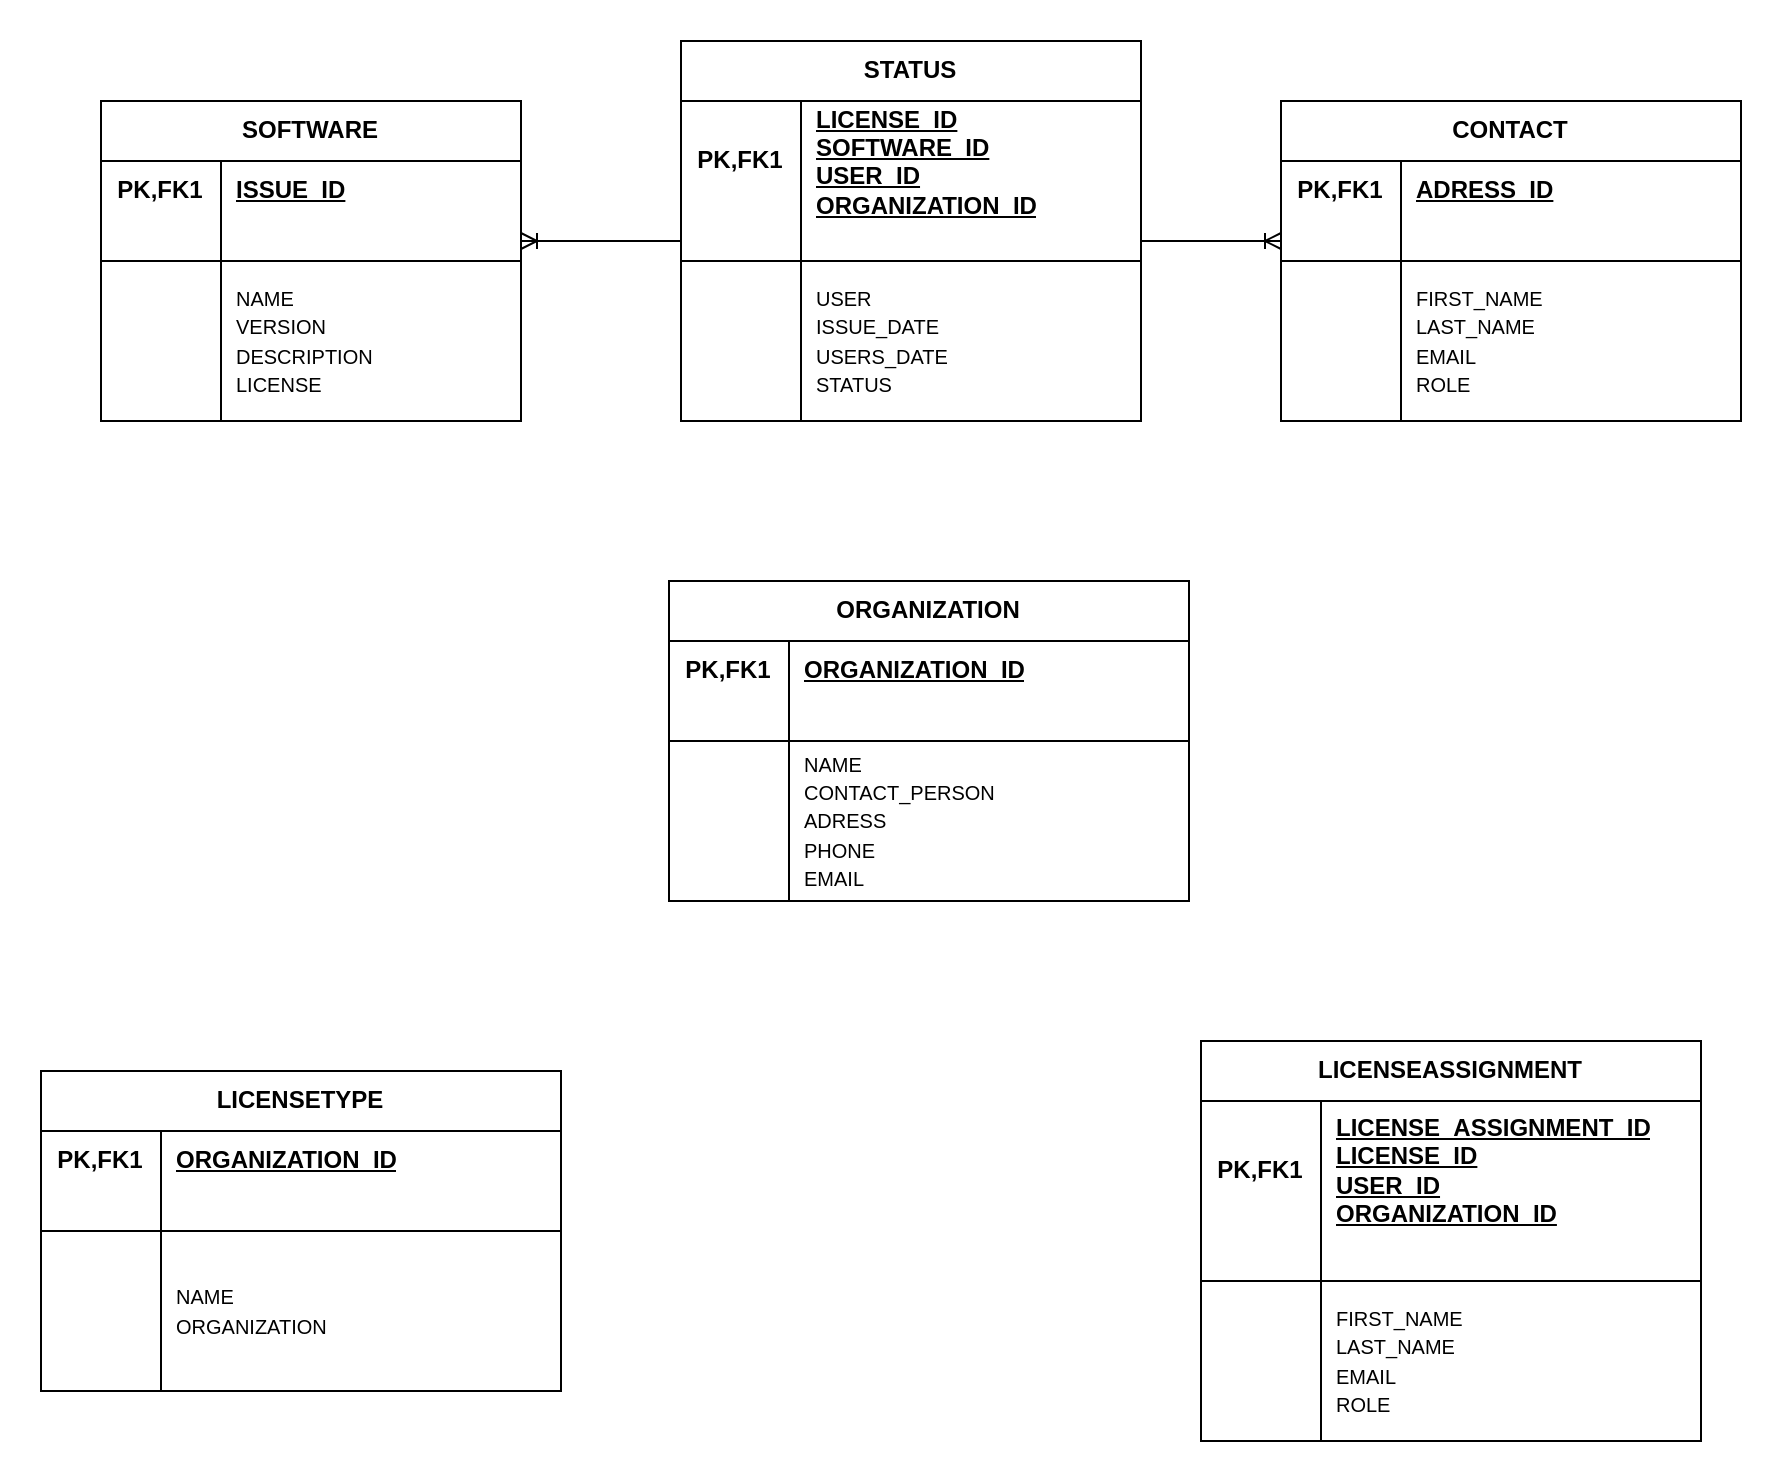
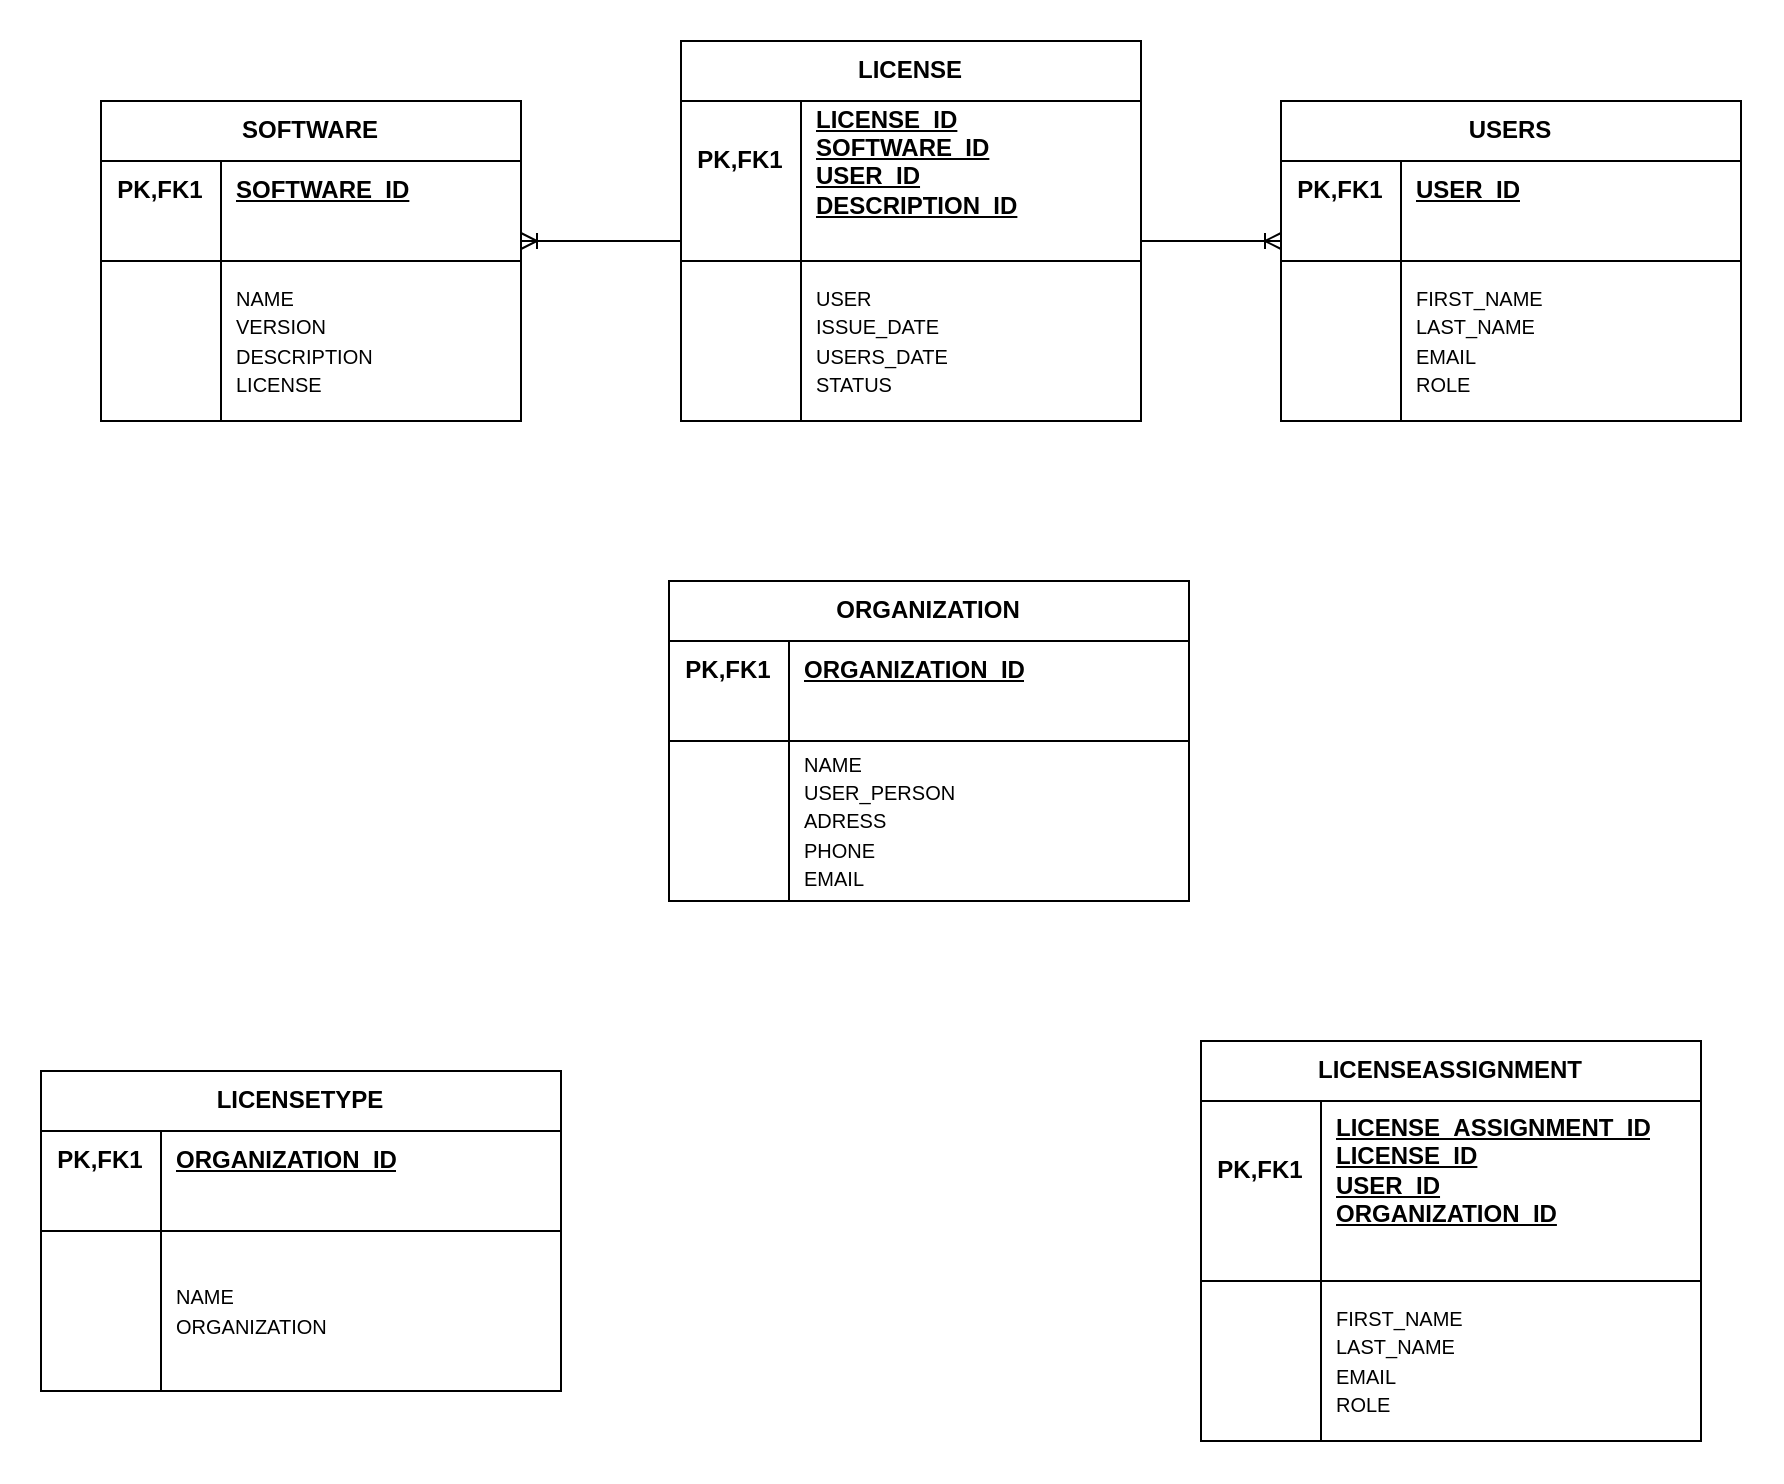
(911, 71) -> (911, 71)
(1511, 131) -> (1511, 131)
(918, 161) -> (911, 161)
(291, 191) -> (311, 191)
(1477, 191) -> (1464, 191)
(899, 821) -> (879, 821)
